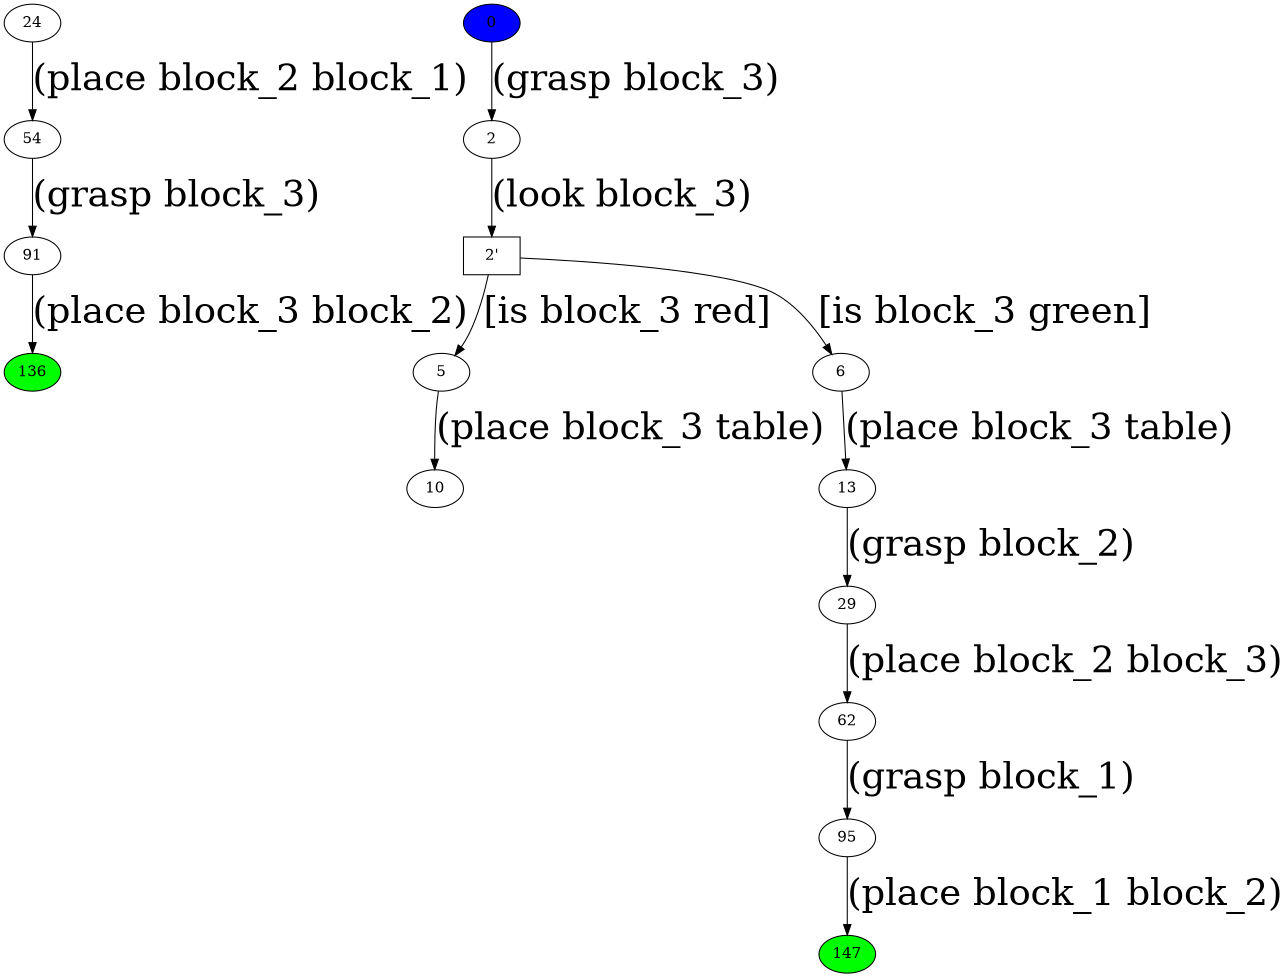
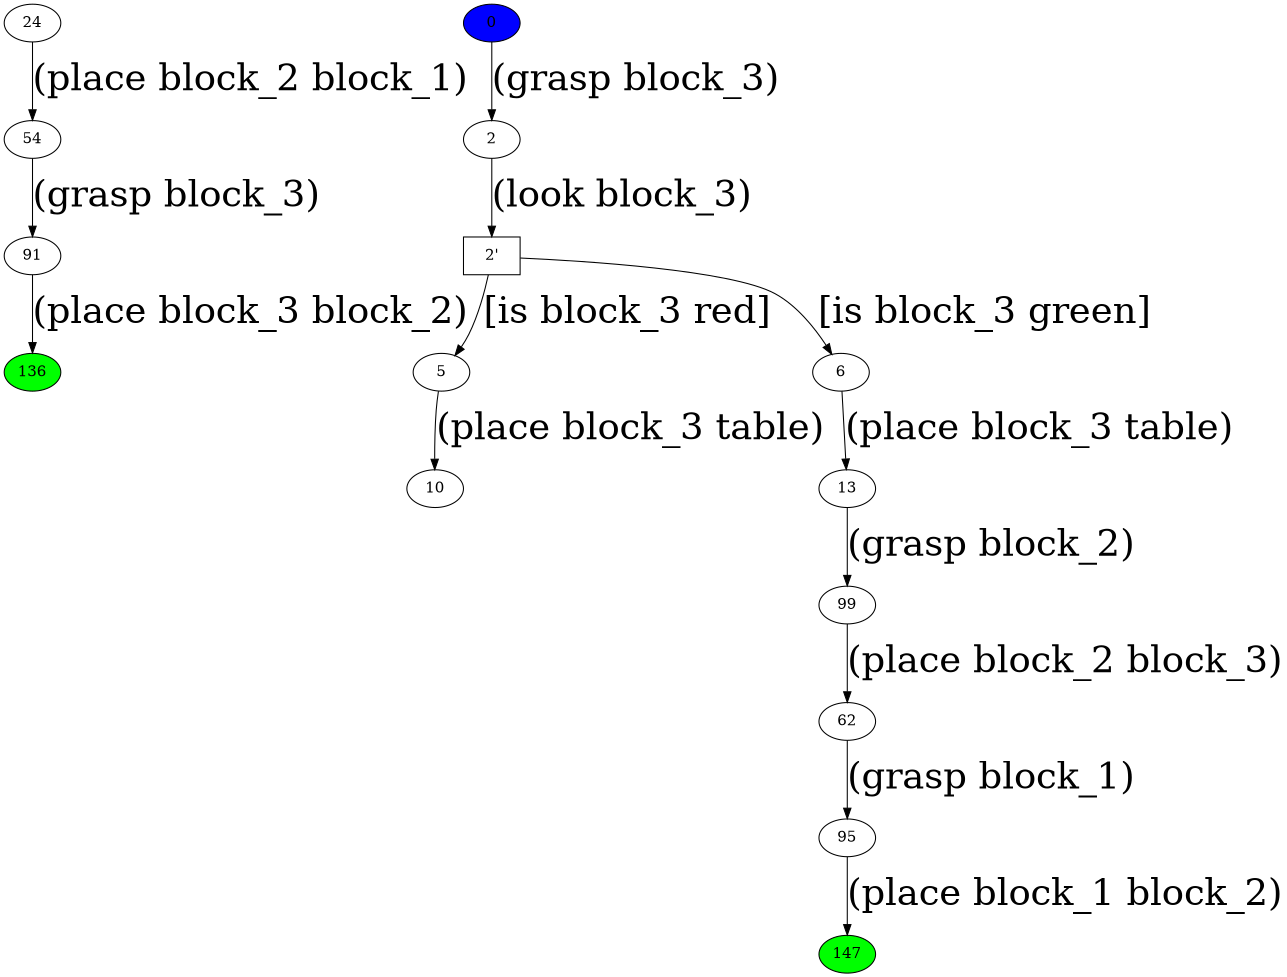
(847, 605) -> (847, 605)
